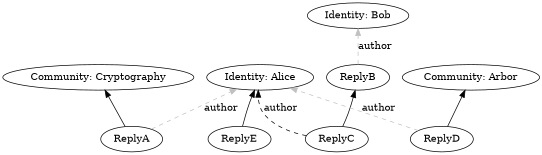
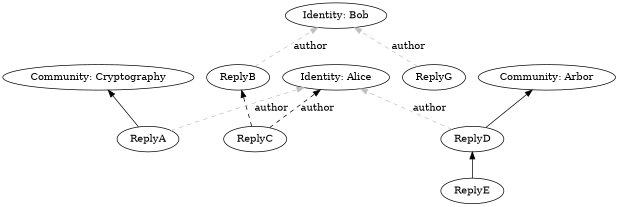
none -> (434, 77)
(247, 111) -> (472, 169)
(349, 112) -> (248, 112)
